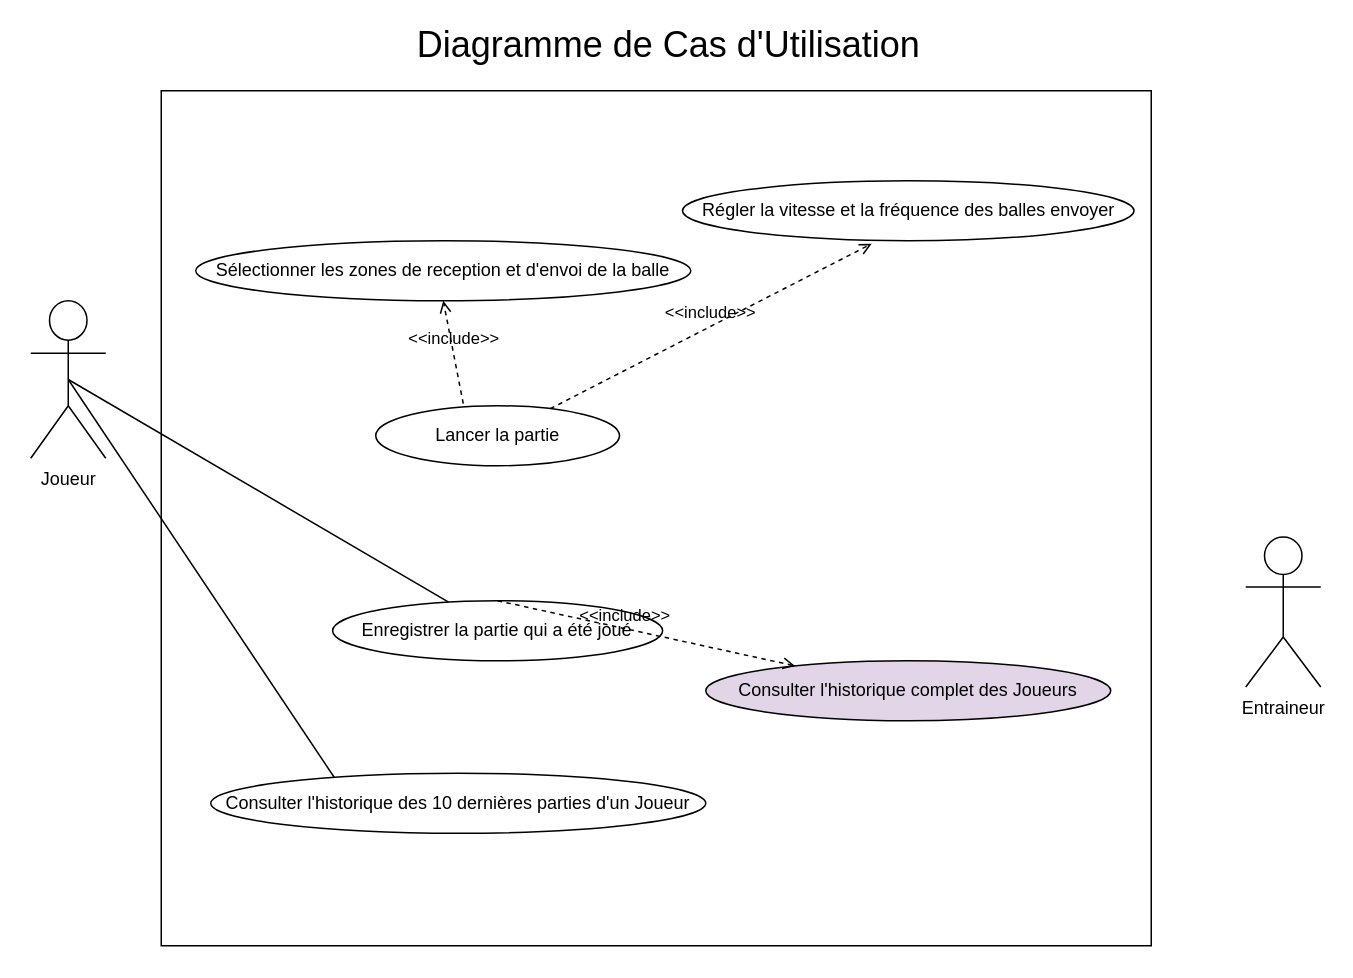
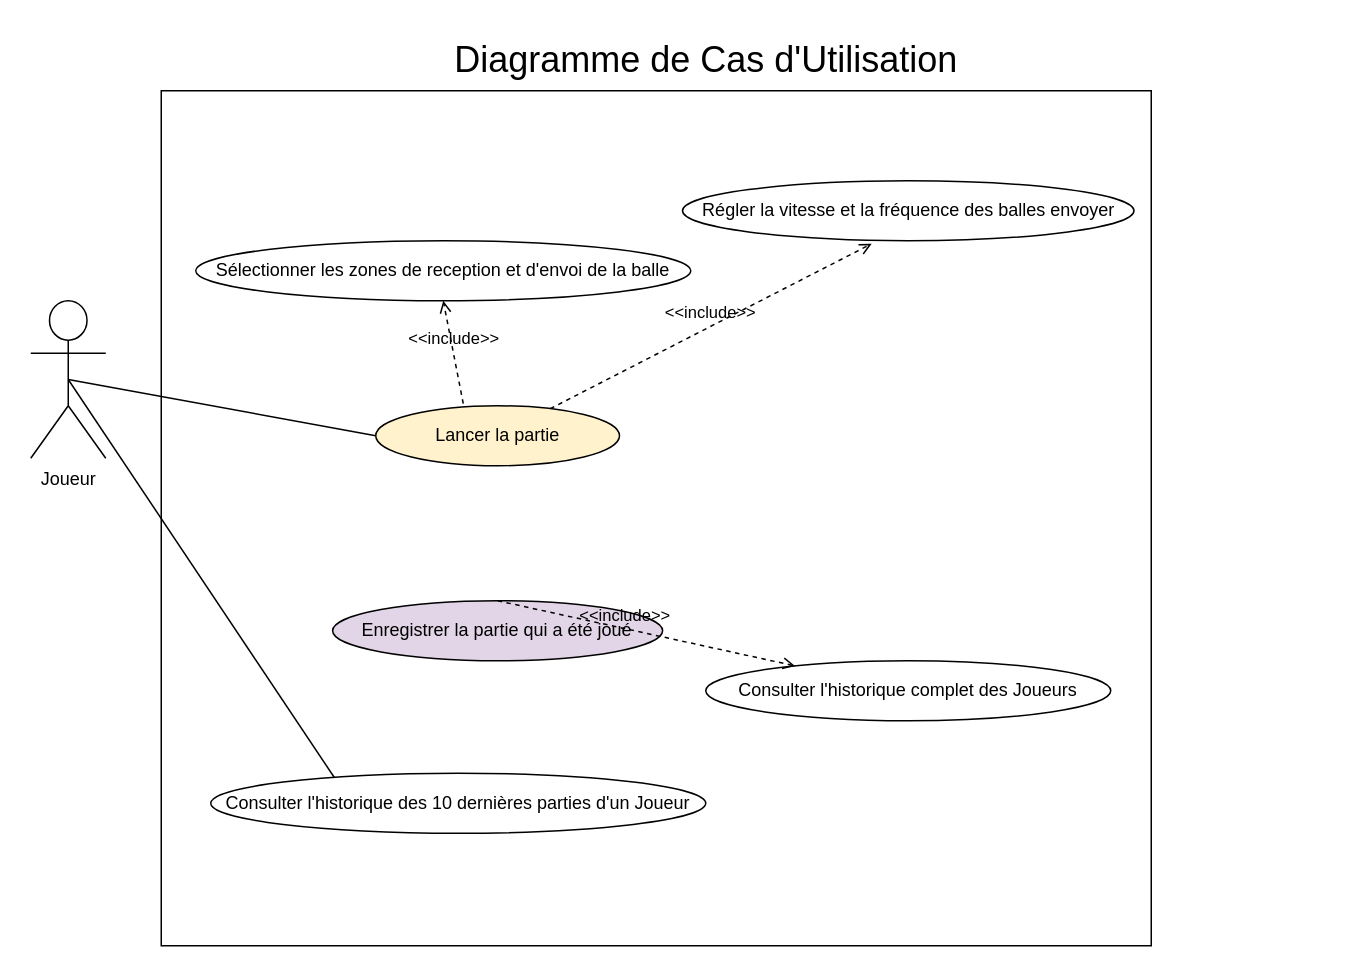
(668, 46) -> (706, 61)
(498, 436) -> (498, 436)
(260, 492) -> (223, 408)
(1283, 612) -> none
(498, 631) -> (498, 631)
(908, 691) -> (908, 691)
